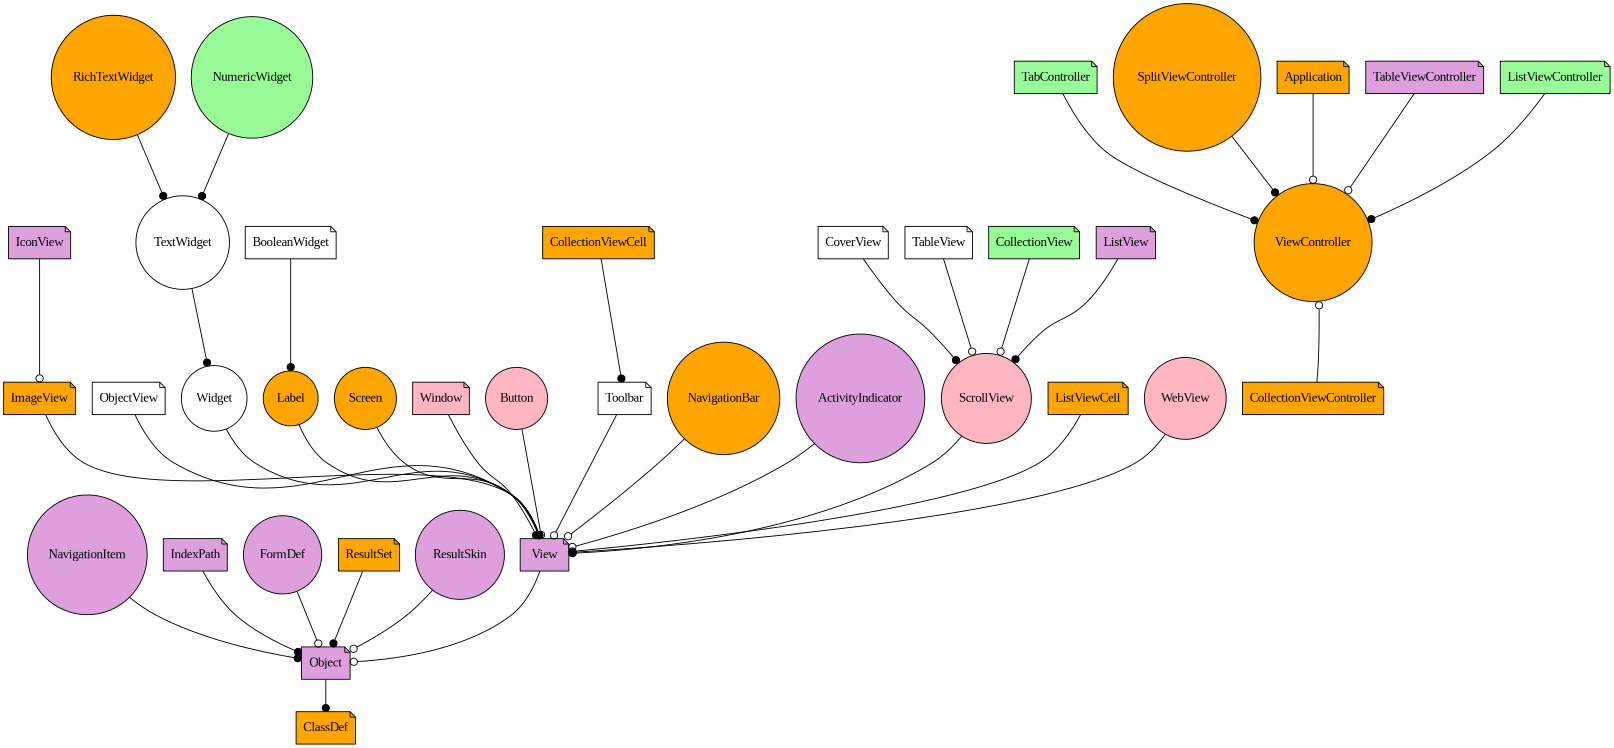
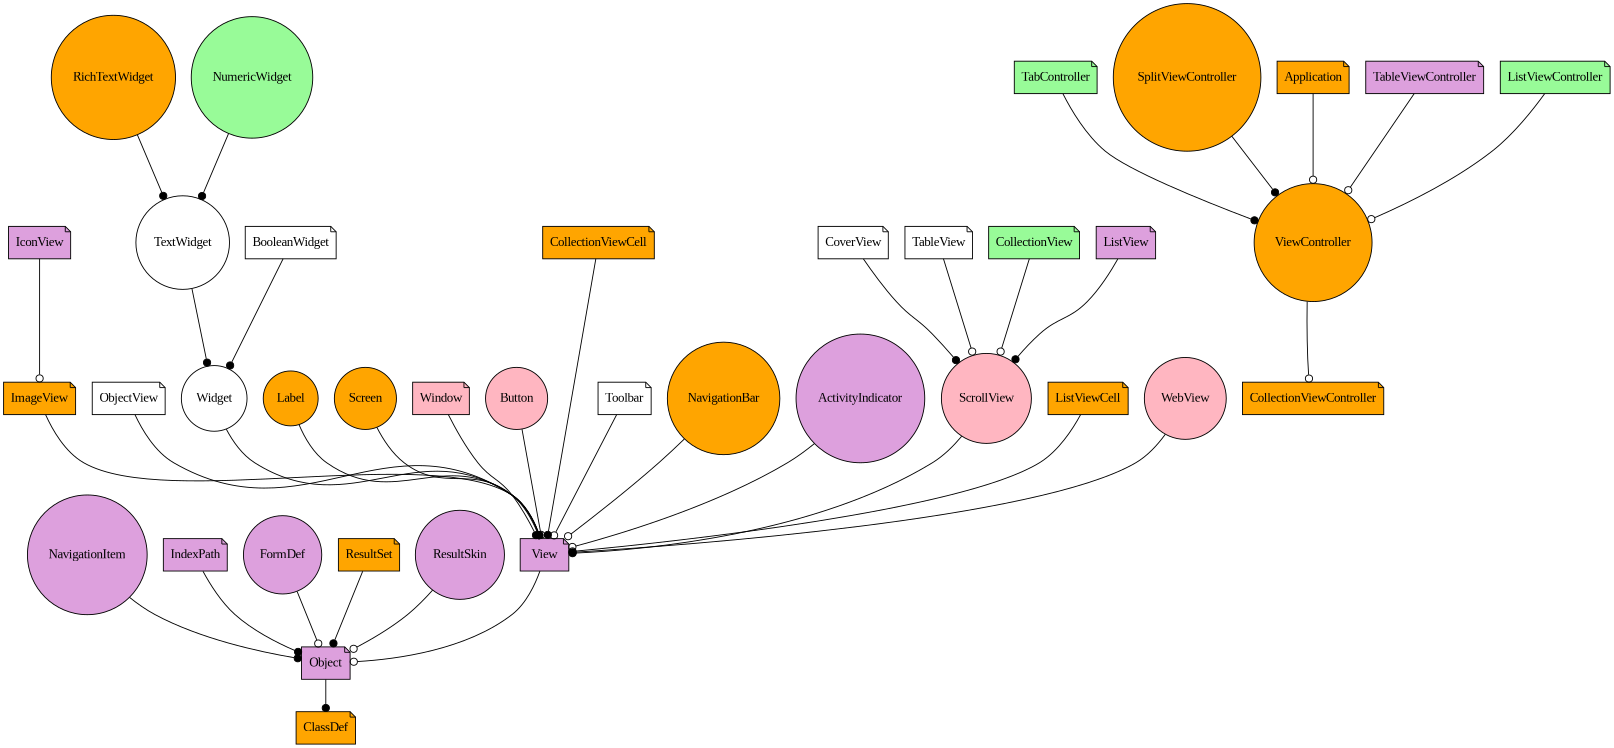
(1469, 168) -> (1469, 168)
(291, 311) -> (257, 310)
(611, 317) -> (572, 395)
(1319, 346) -> (1307, 338)
